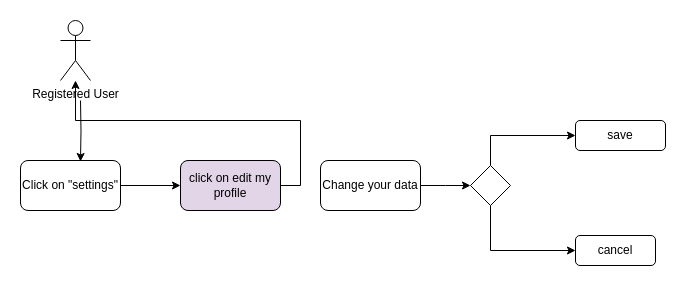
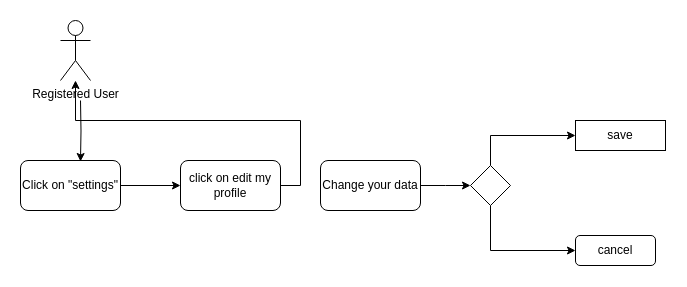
(621, 136) -> (621, 136)
(231, 186) -> (231, 186)
